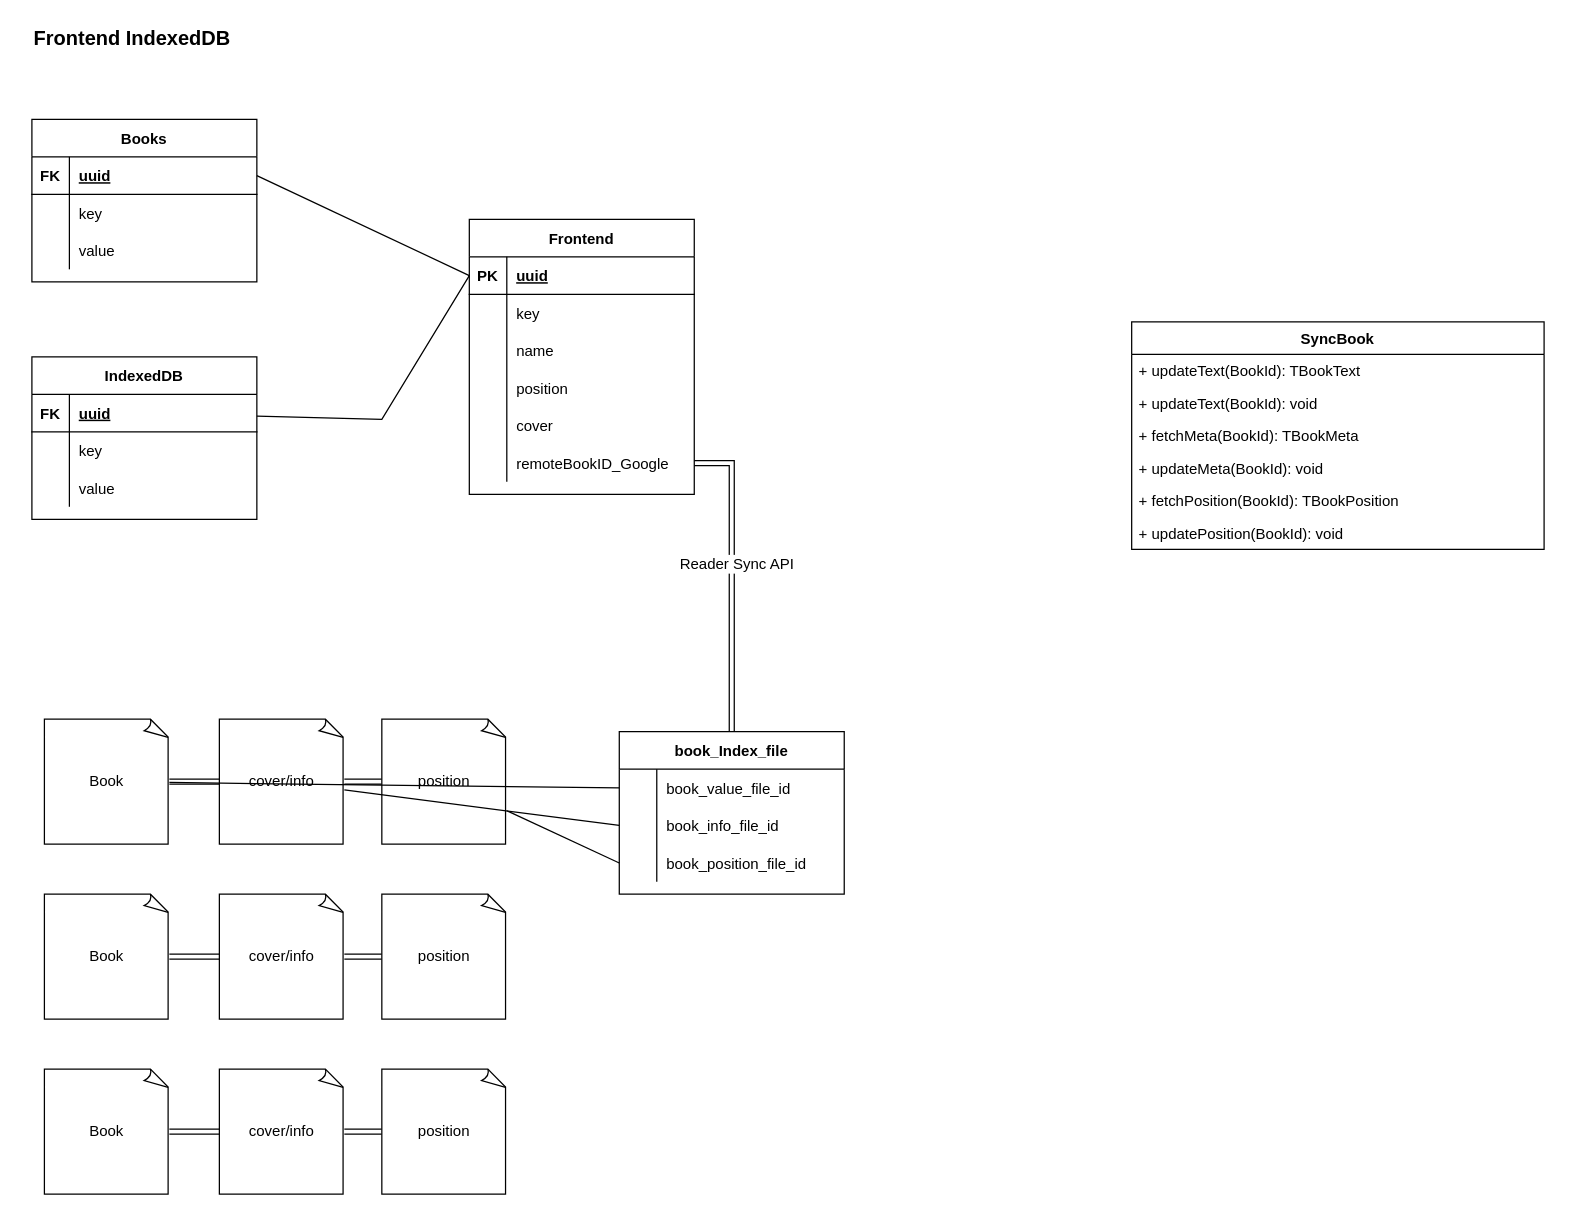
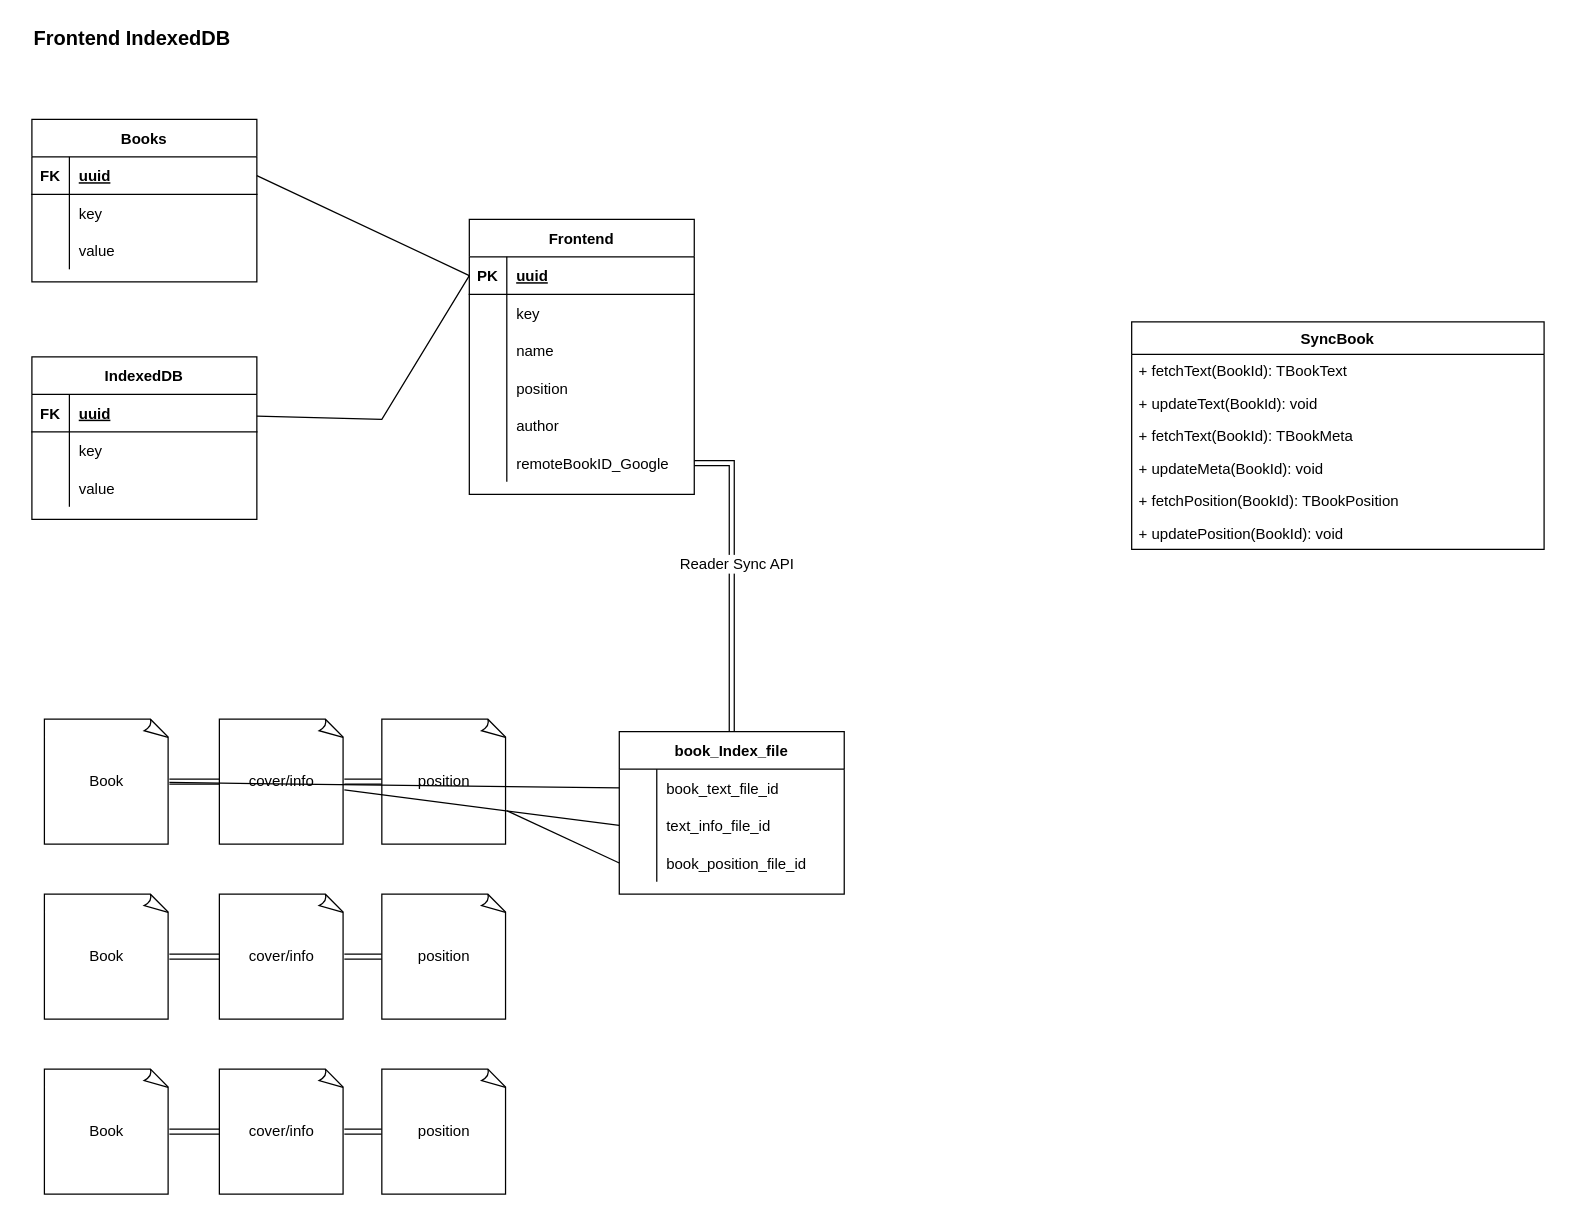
(1263, 371) -> (1259, 371)
(537, 426) -> (541, 426)
(1259, 436) -> (1259, 436)
(734, 789) -> (732, 789)
(730, 826) -> (730, 826)
